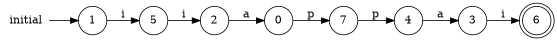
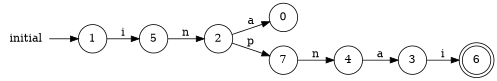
(184, 15) -> (186, 33)
(376, 15) -> (316, 54)
(307, 21) -> (247, 48)
